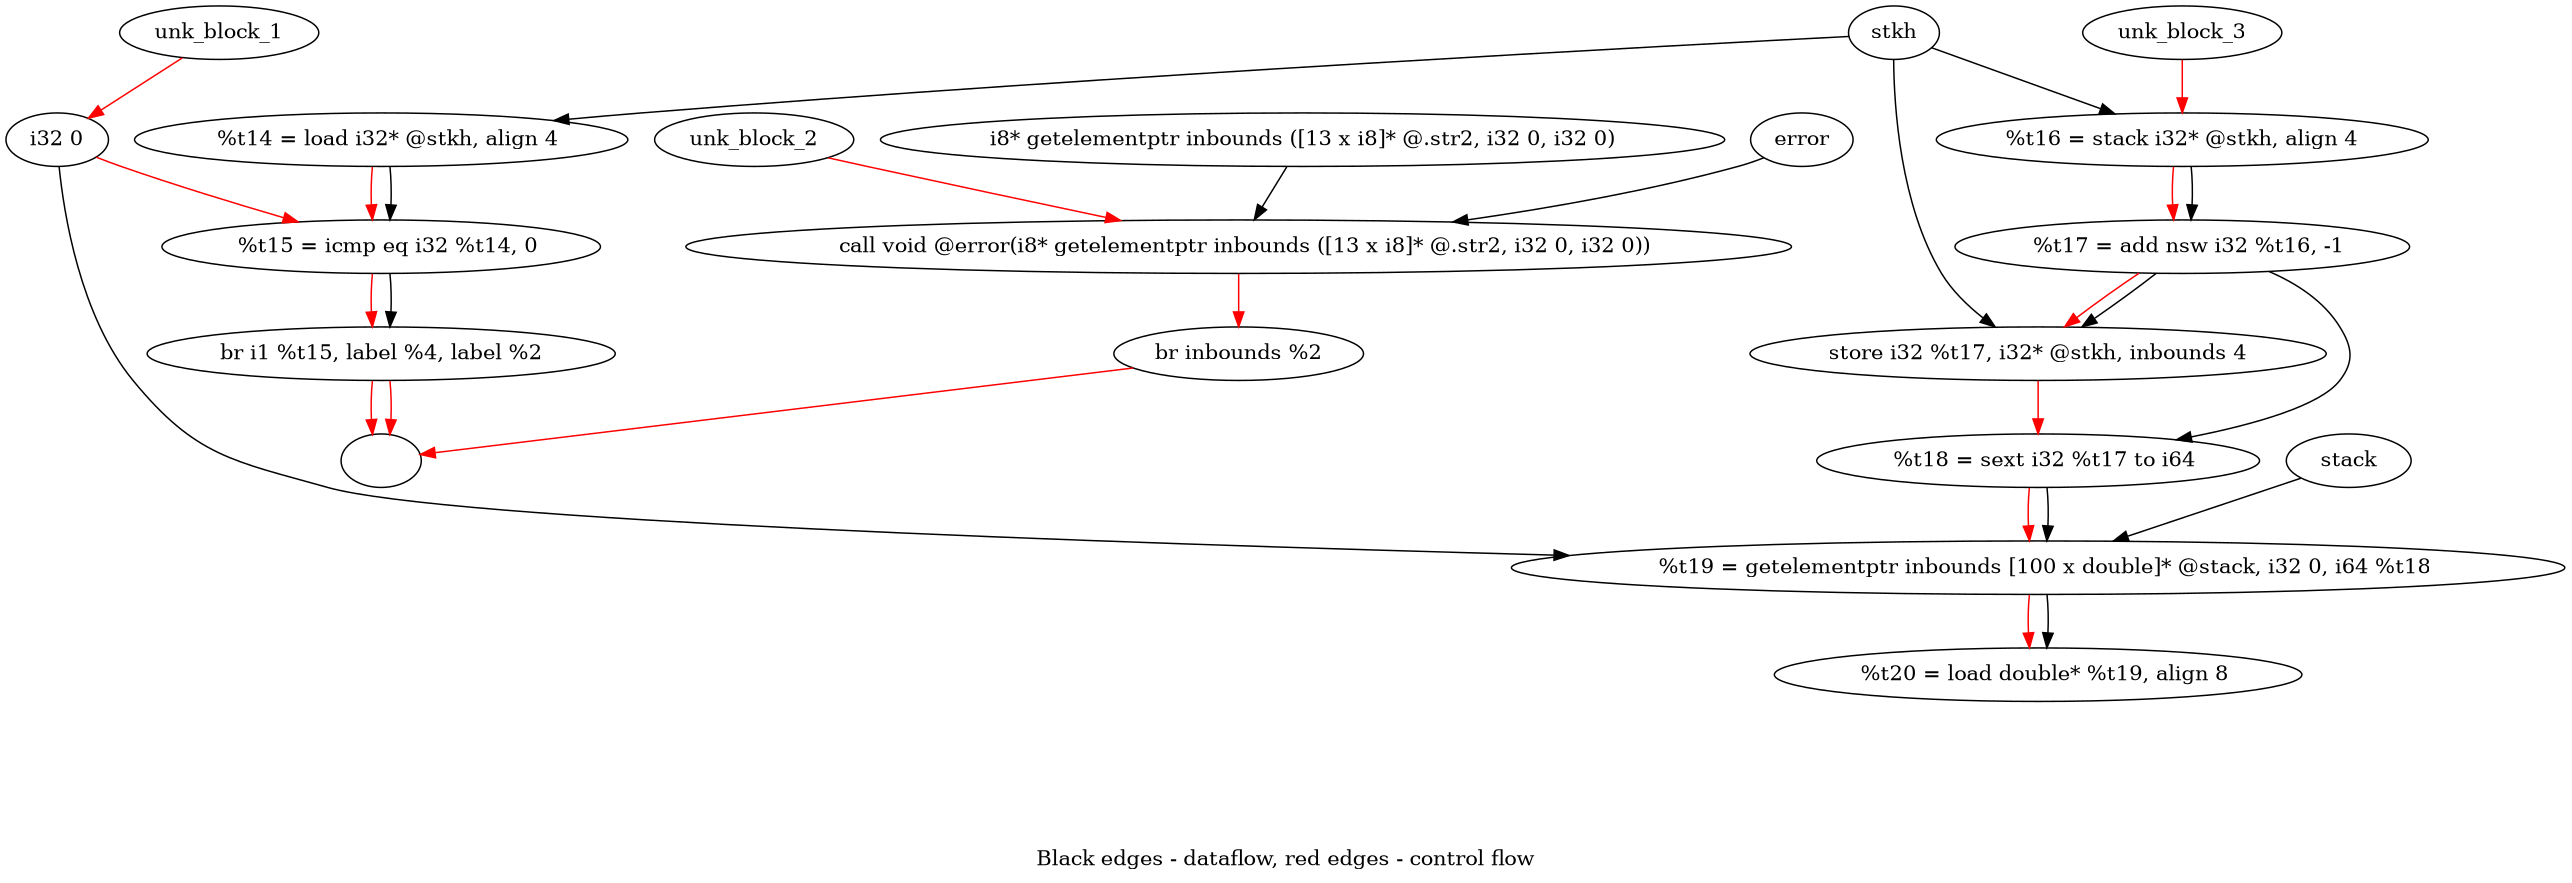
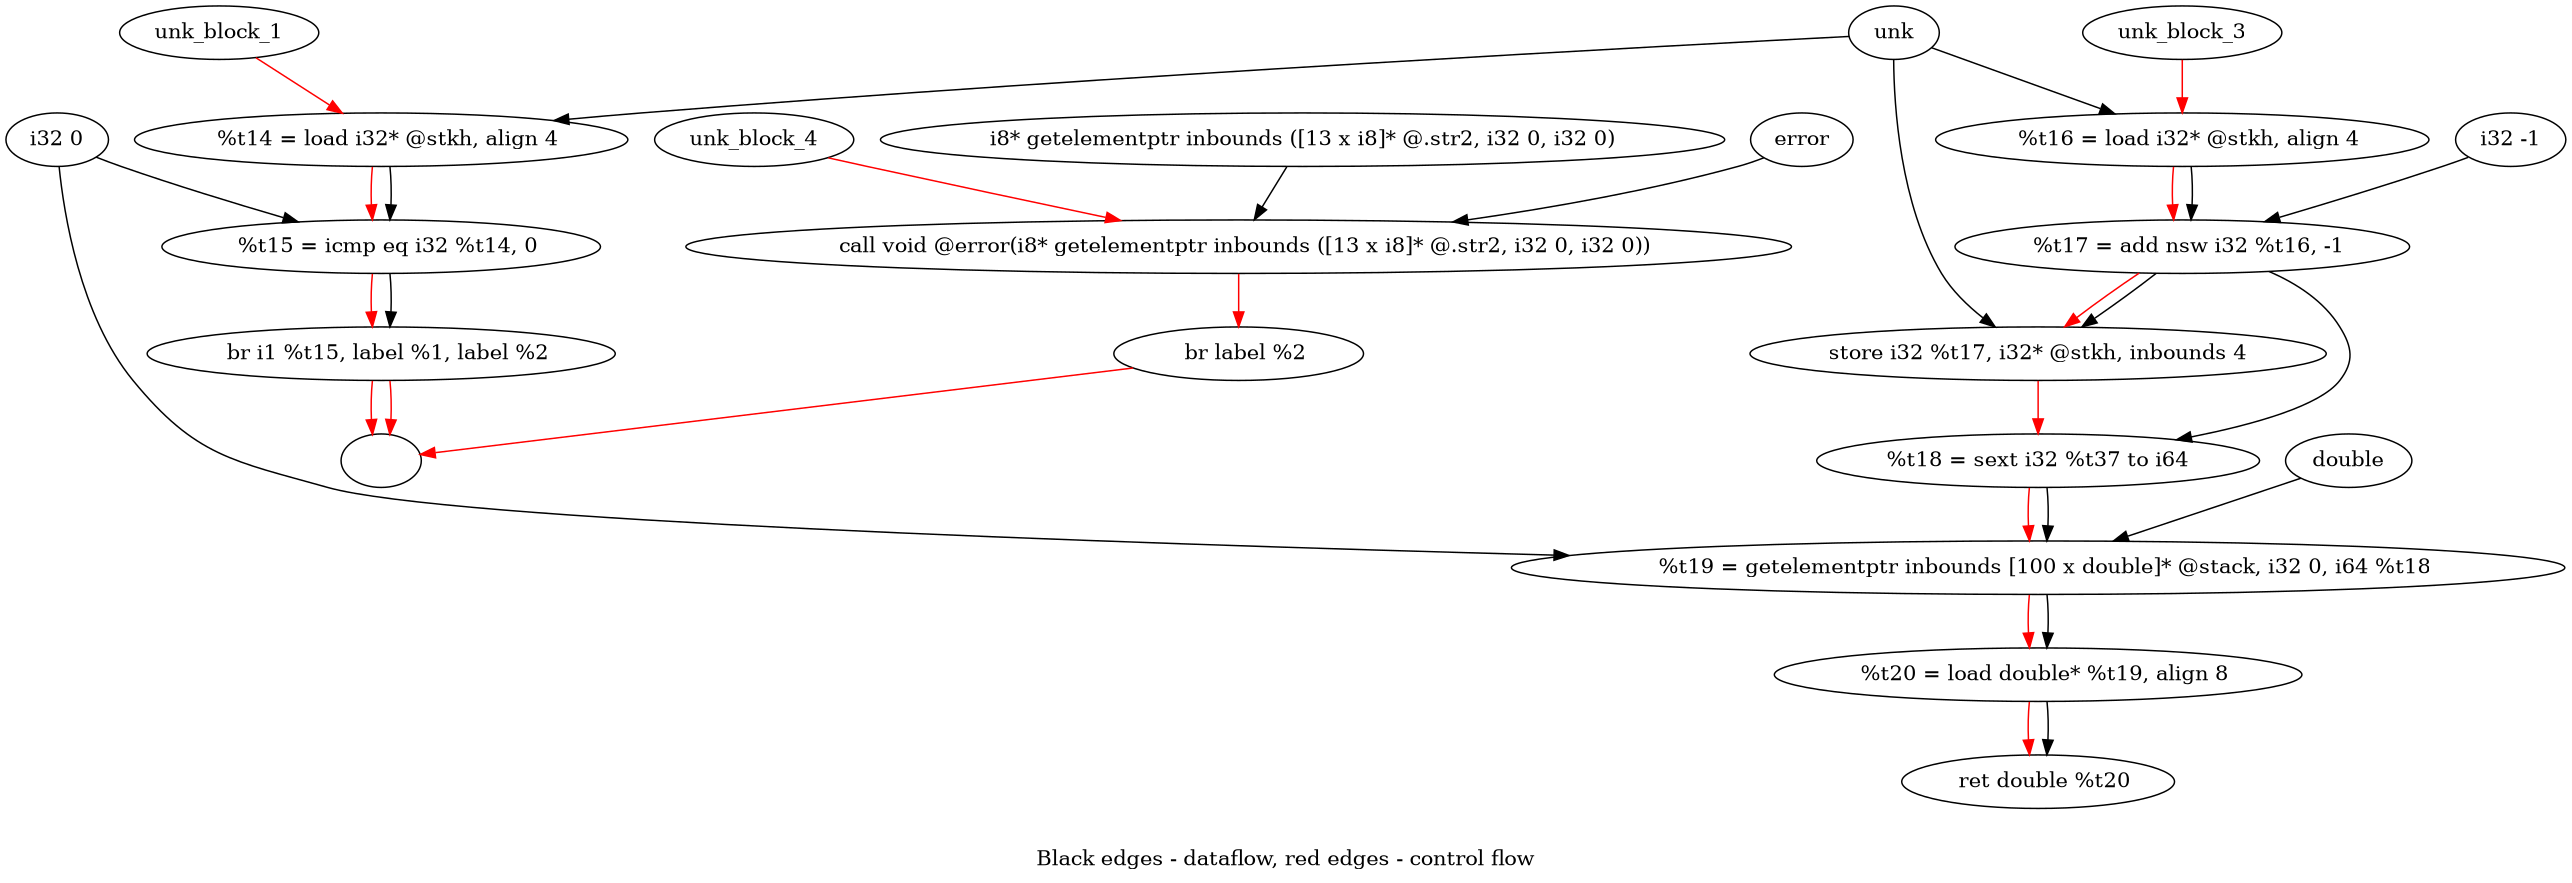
(1894, 33) -> (1894, 33)
(142, 84) -> (293, 81)
(754, 140) -> (754, 140)
(2182, 140) -> (2182, 140)
none -> (2511, 140)
(189, 189) -> (189, 189)
(381, 354) -> (381, 354)
(1239, 354) -> (1239, 354)
(2038, 461) -> (2038, 461)
(2349, 461) -> (2349, 461)
none -> (2038, 782)
